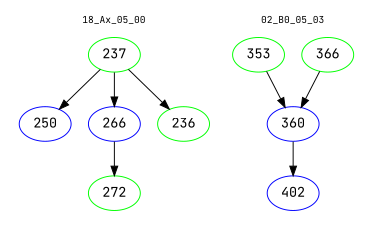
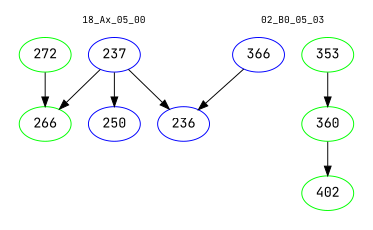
(114, 55) -> (114, 55)
(328, 55) -> (259, 55)
(313, 85) -> (231, 80)
(114, 124) -> (45, 124)
(184, 124) -> (184, 124)
(293, 124) -> (328, 124)
(114, 154) -> (45, 85)
(293, 193) -> (328, 193)
